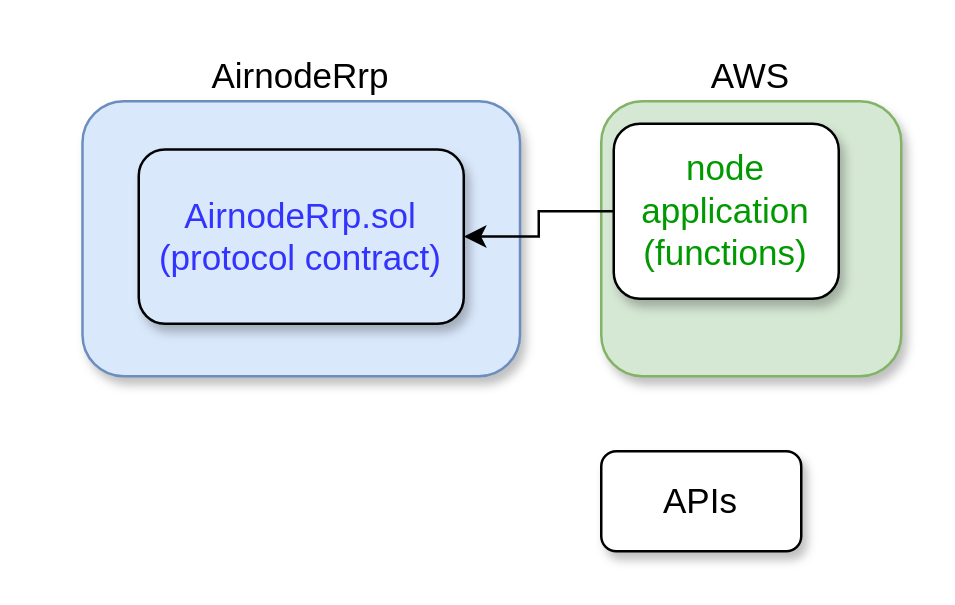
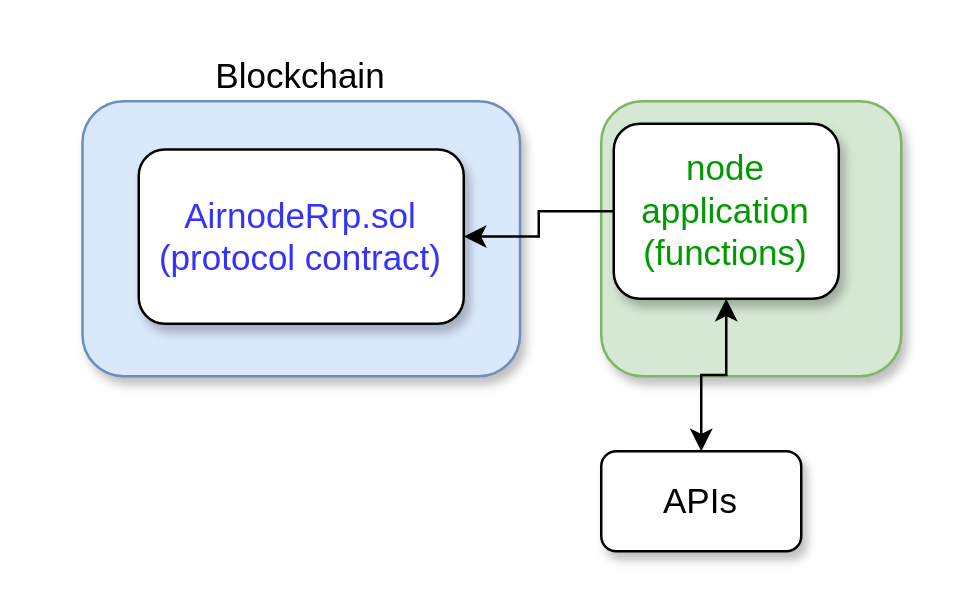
(301, 76) -> (301, 76)
(751, 76) -> none
(301, 237) -> (301, 237)
none -> (714, 375)
